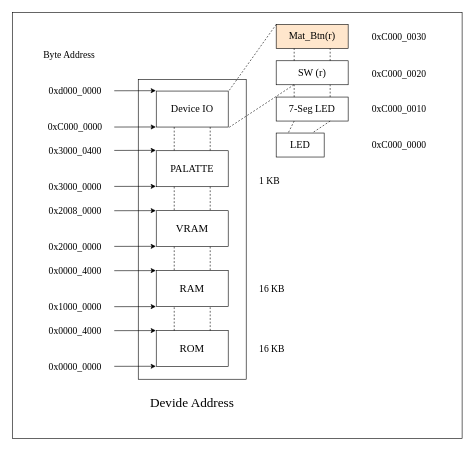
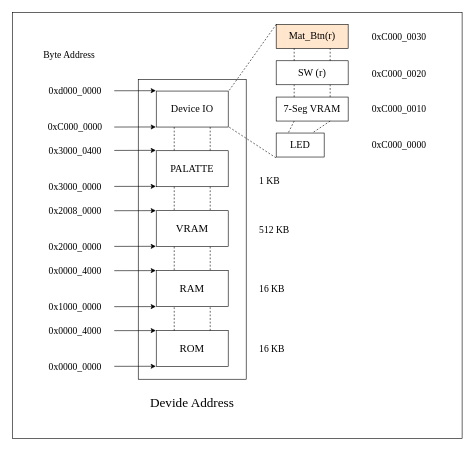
(260, 107) -> (253, 142)
(312, 109) -> (312, 109)
none -> (288, 229)
